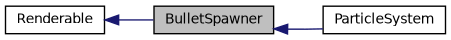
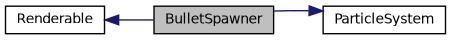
(305, 29) -> (291, 11)
